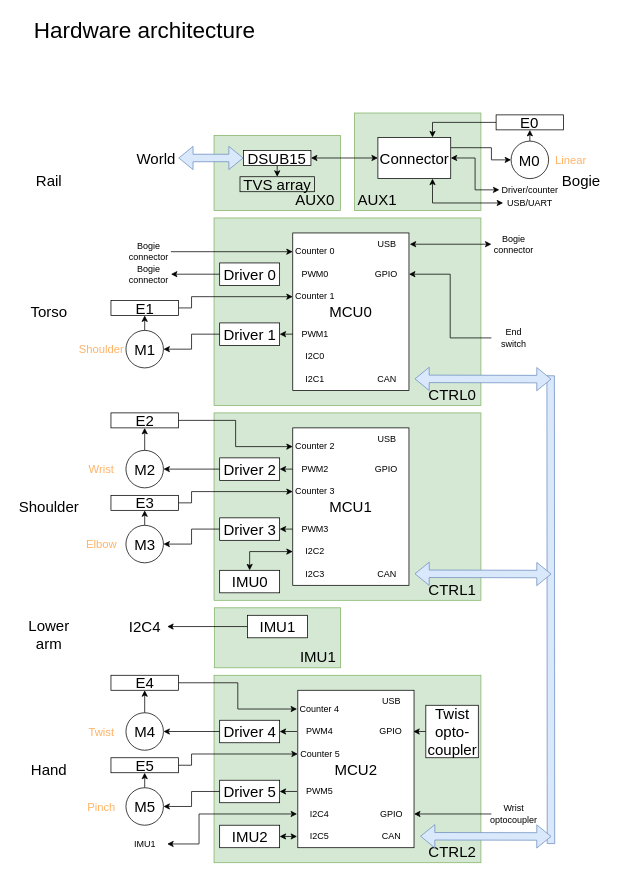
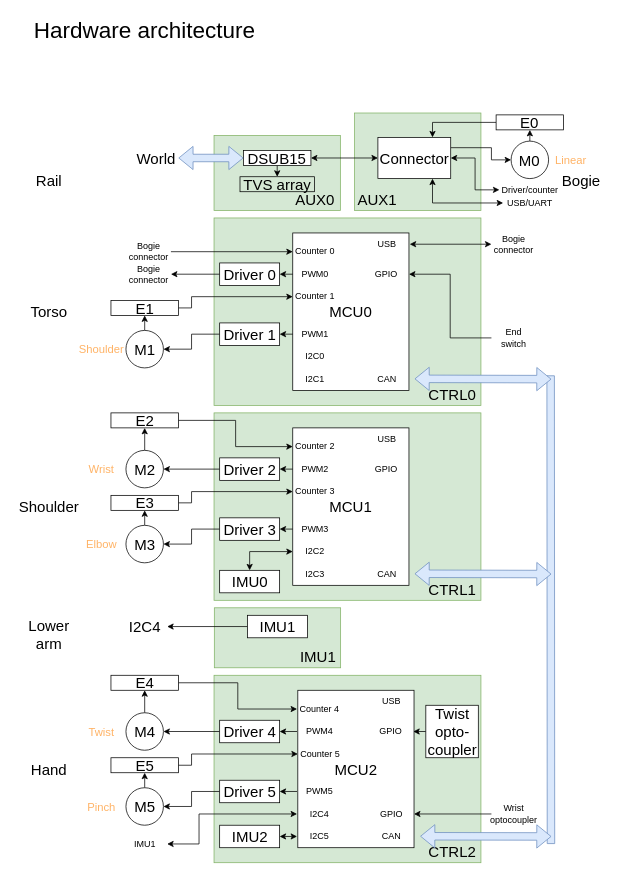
none -> (289, 274)
